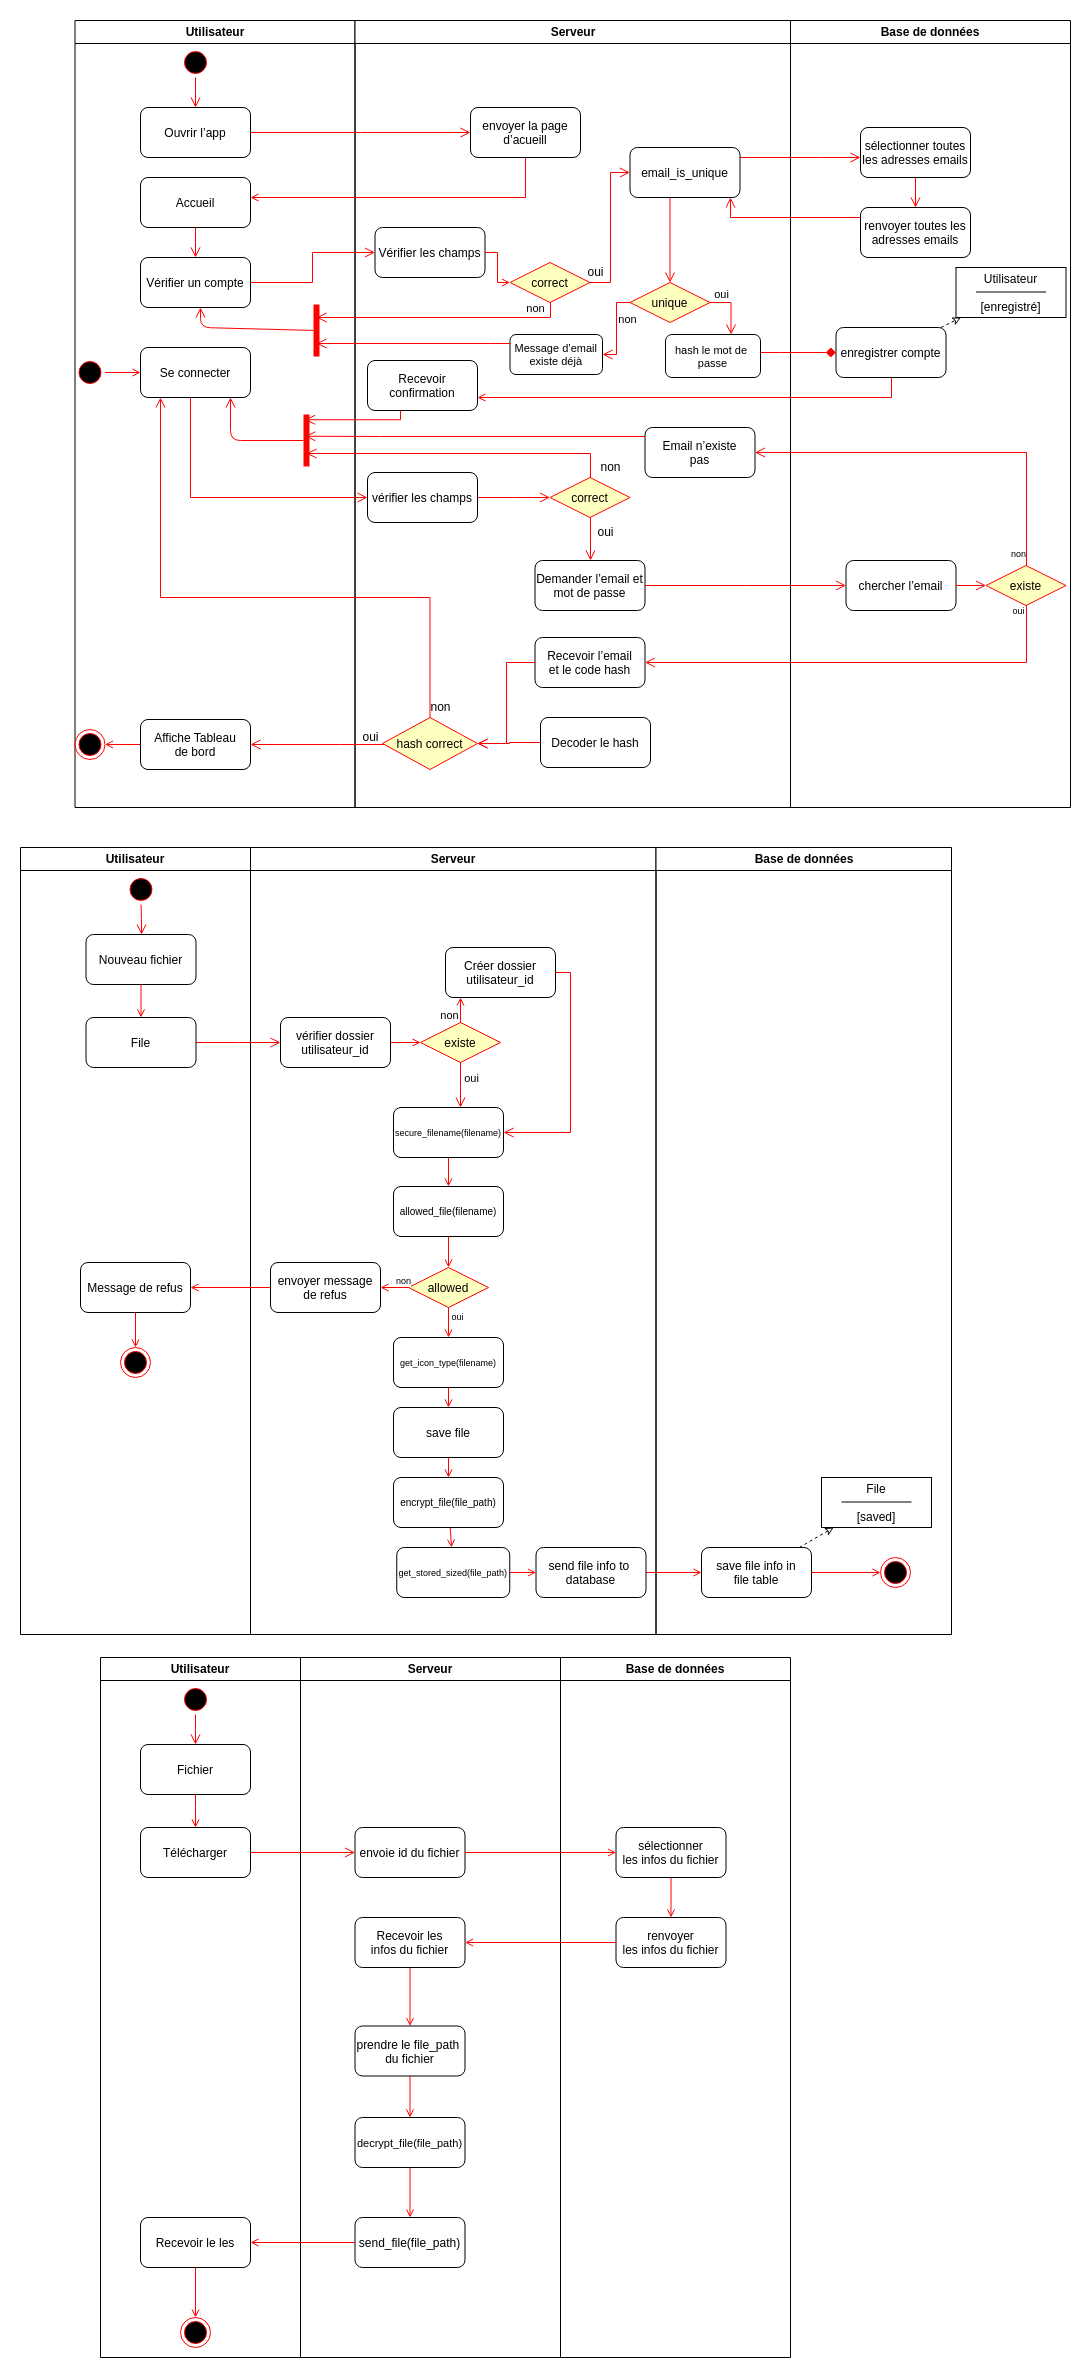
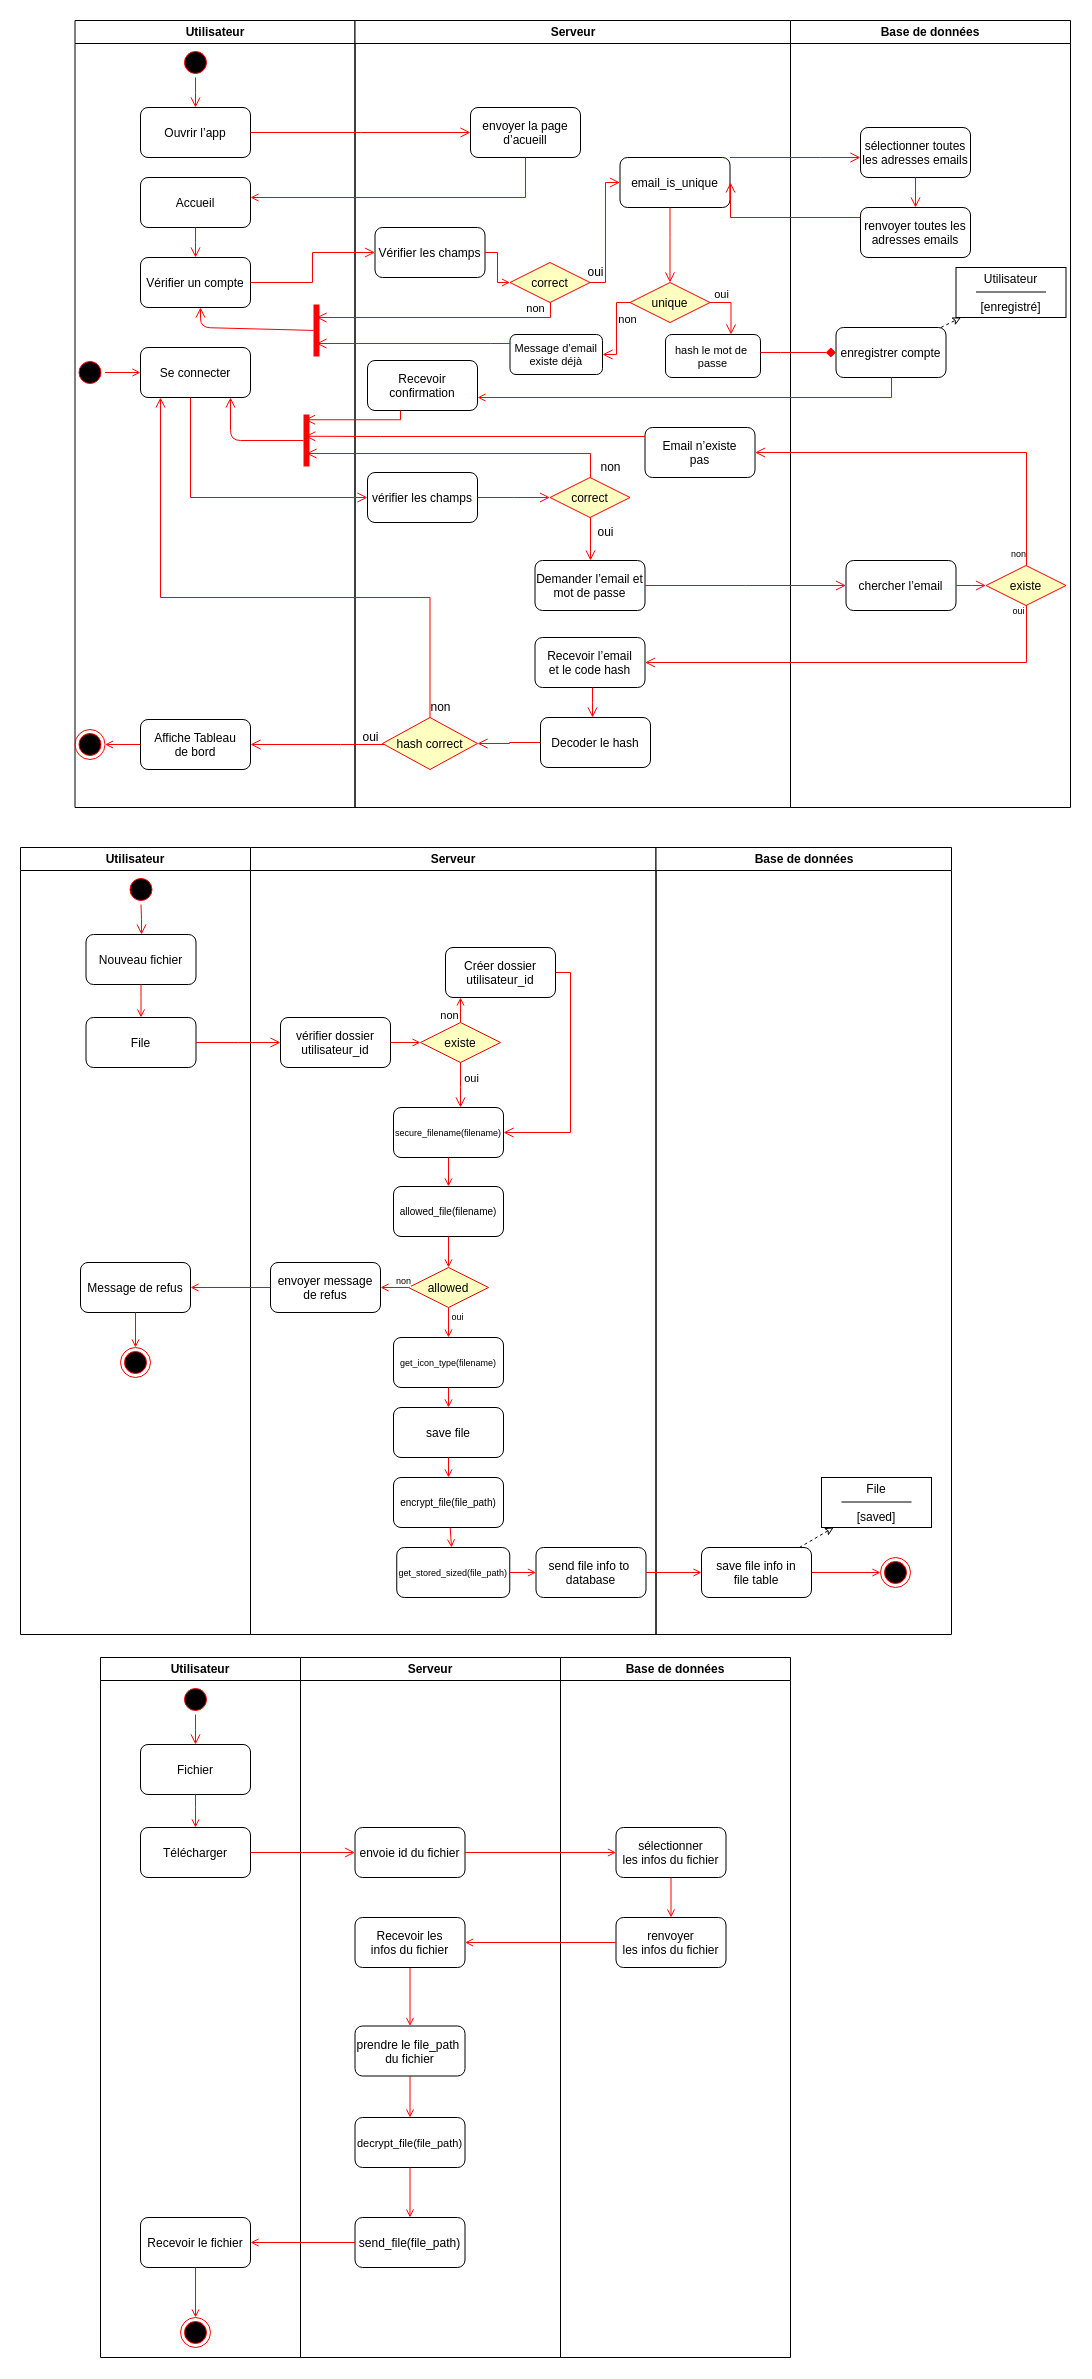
(685, 173) -> (675, 183)
(507, 688) -> (593, 701)
(195, 2243) -> (195, 2243)
